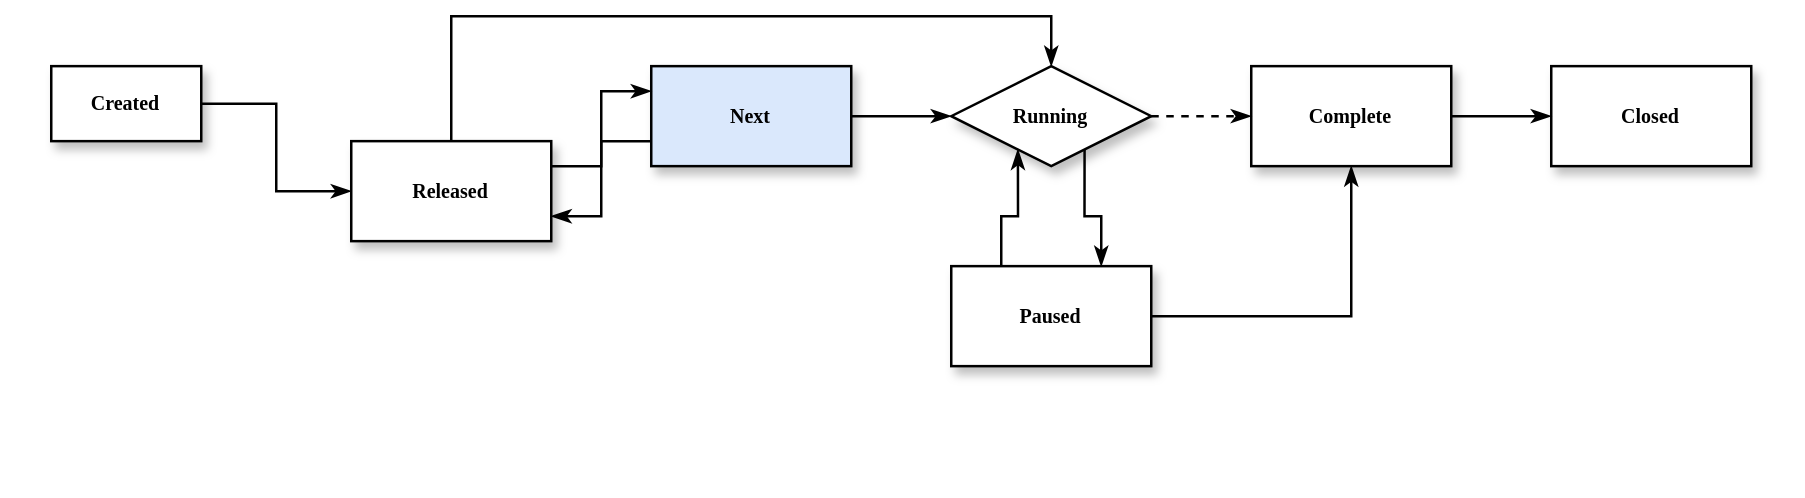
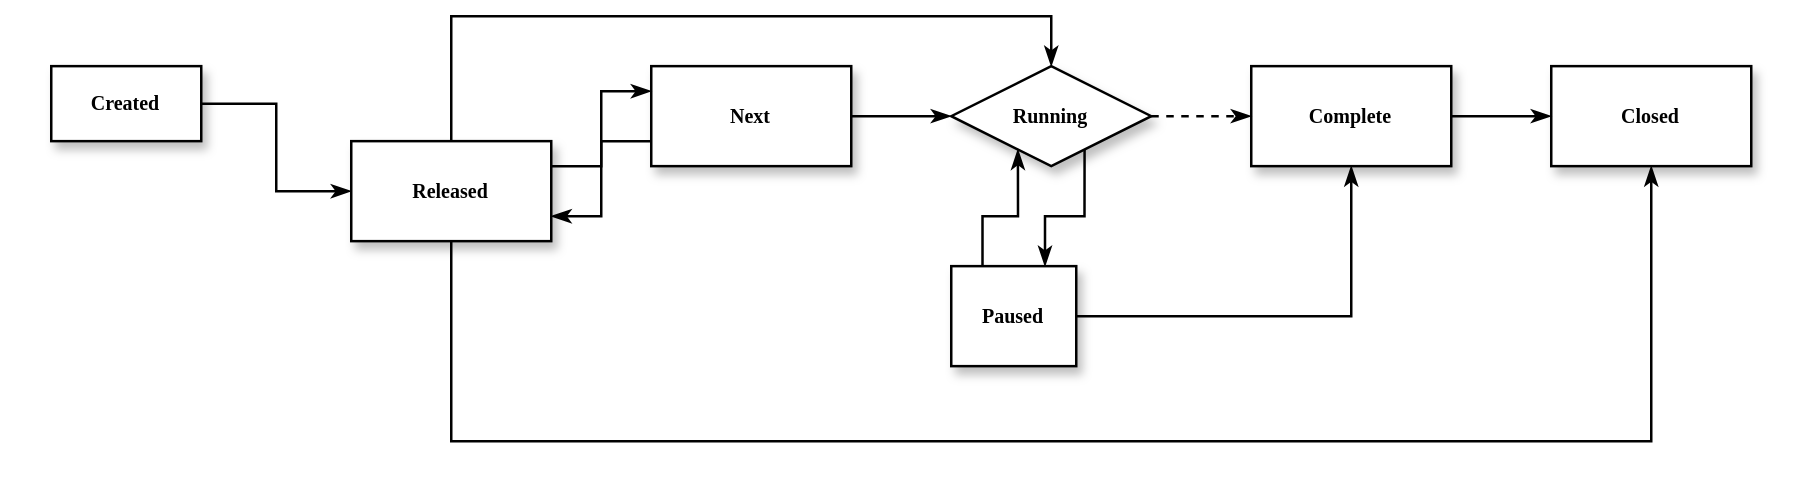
(751, 116) -> (751, 116)
(1051, 316) -> (1014, 316)
none -> (1081, 441)
